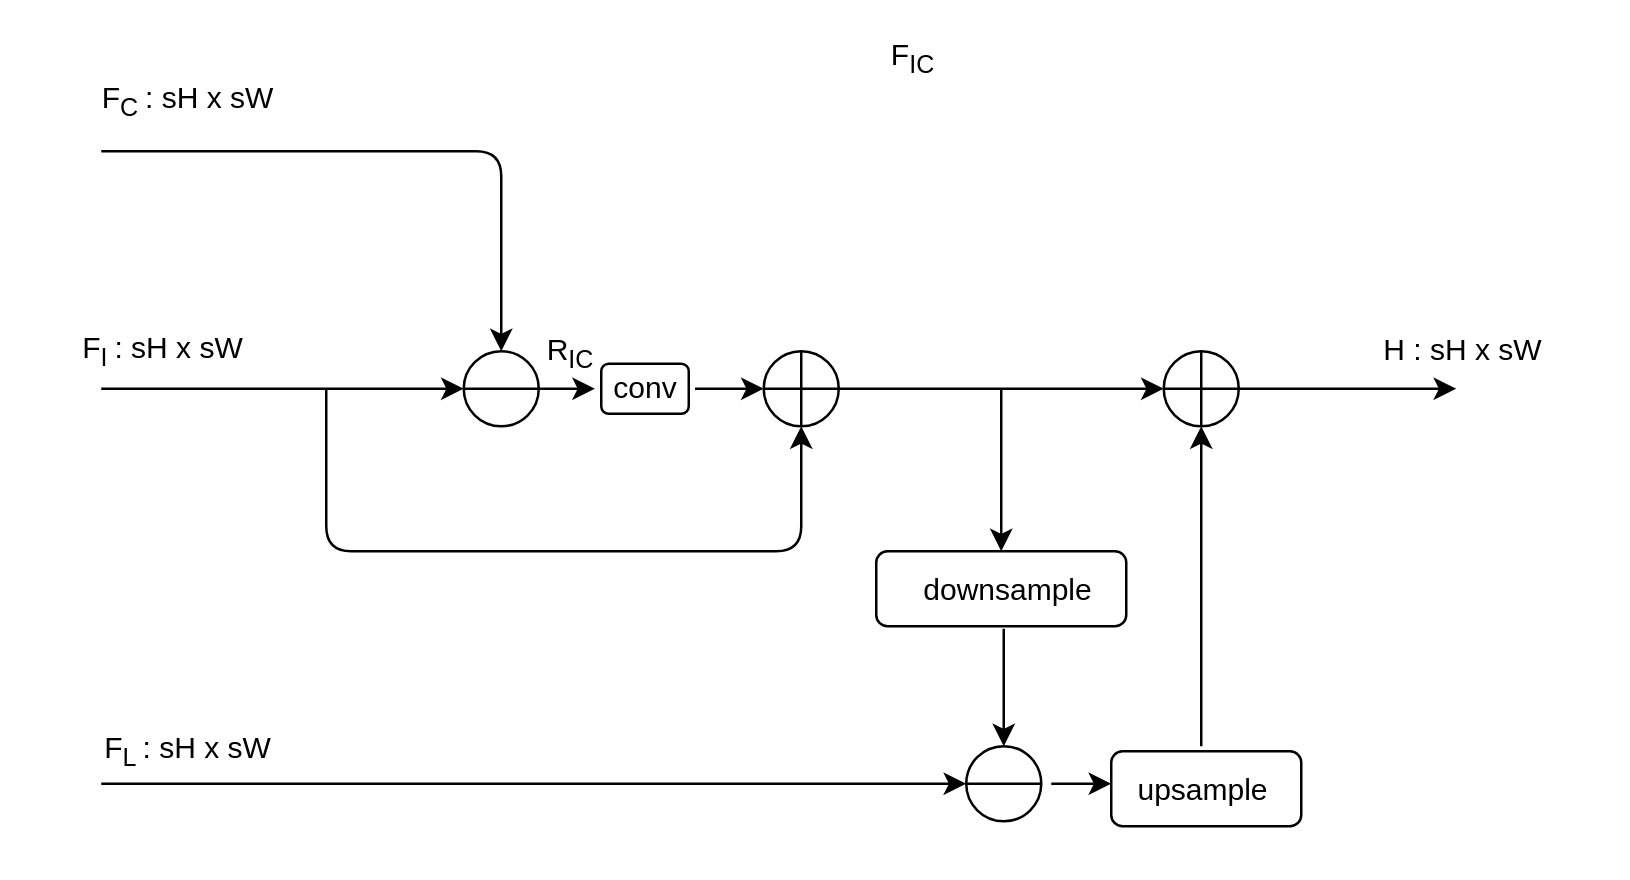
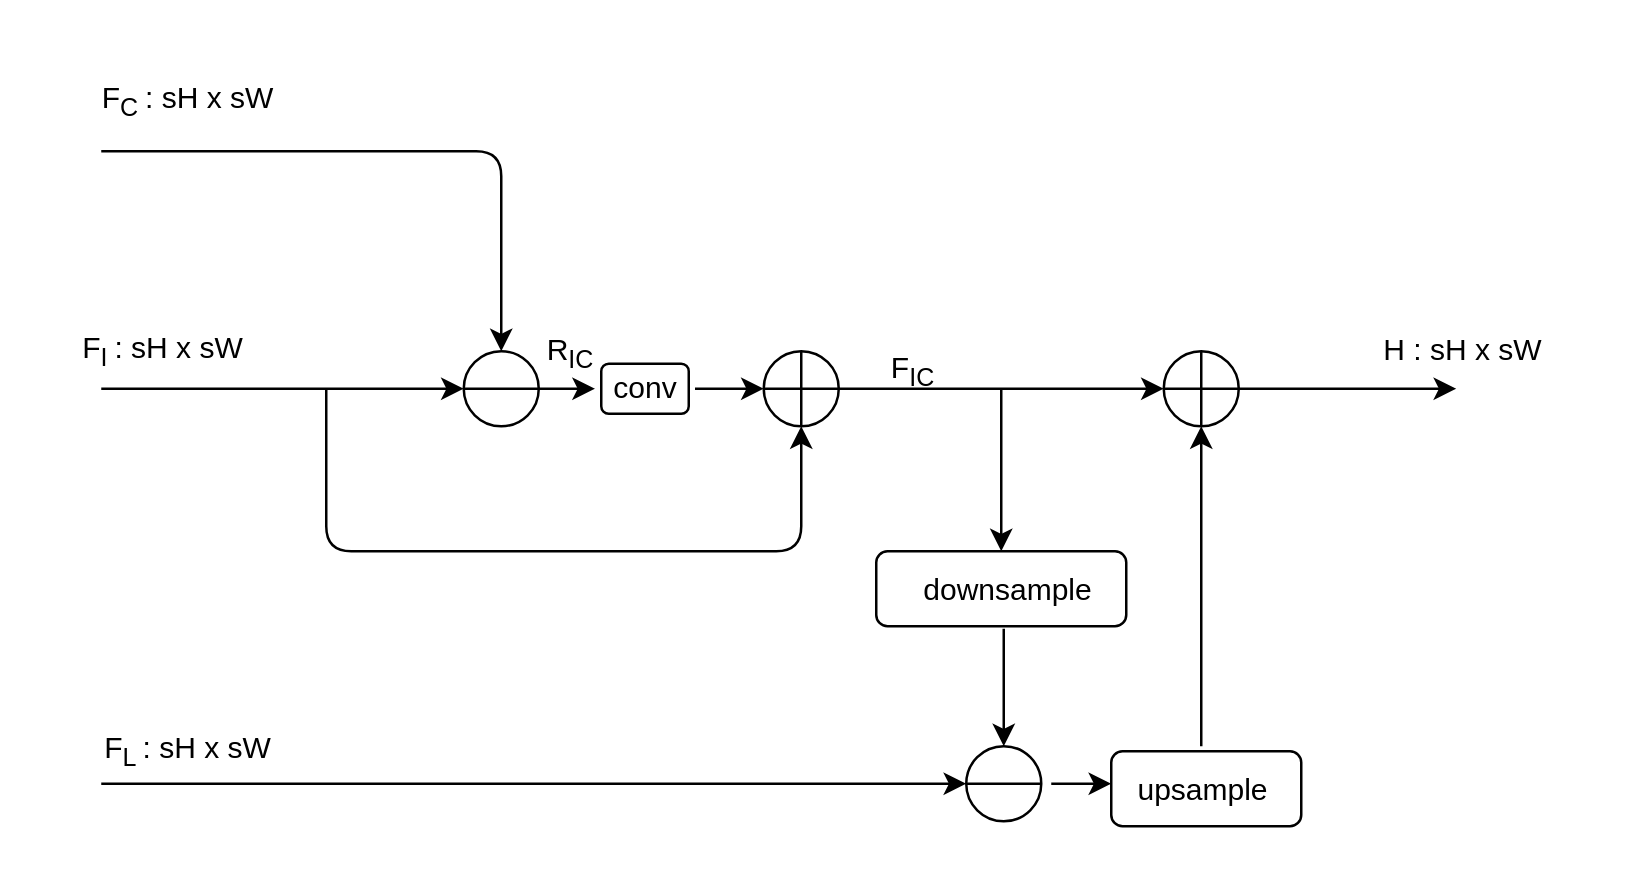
(914, 59) -> (914, 371)
